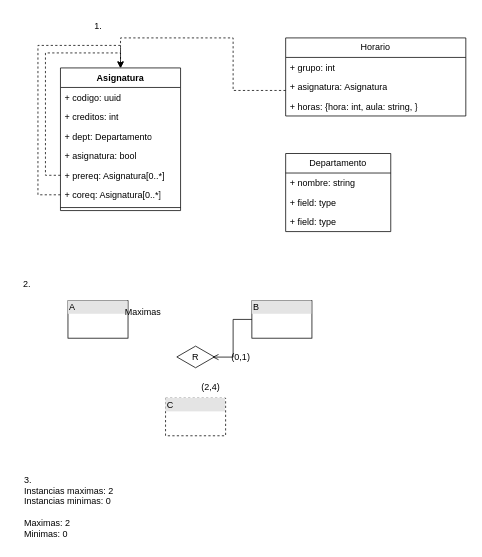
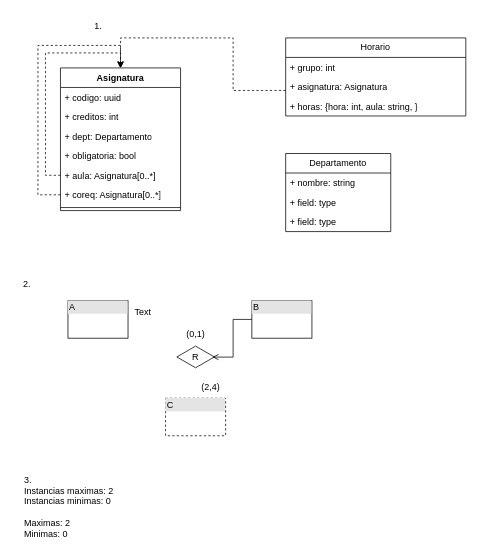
(104, 157) -> (105, 157)
(121, 181) -> (117, 176)
(143, 312) -> (143, 312)
(240, 357) -> (195, 334)
